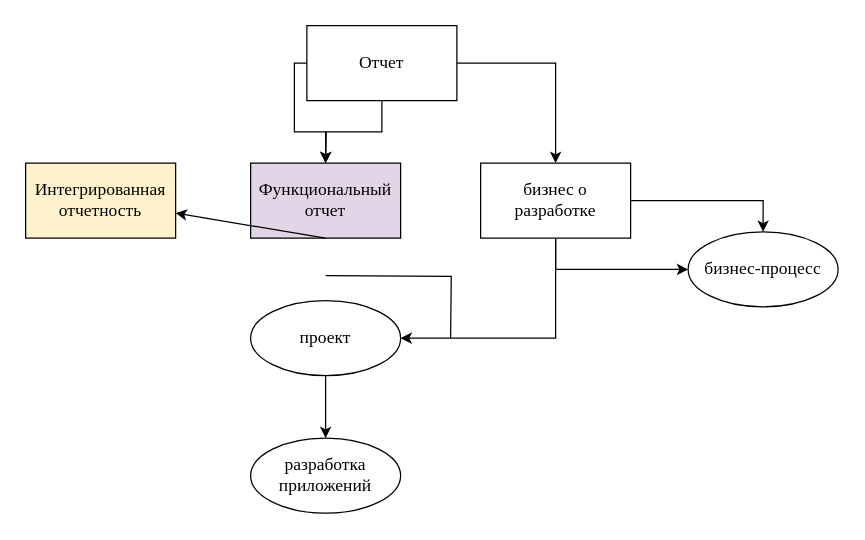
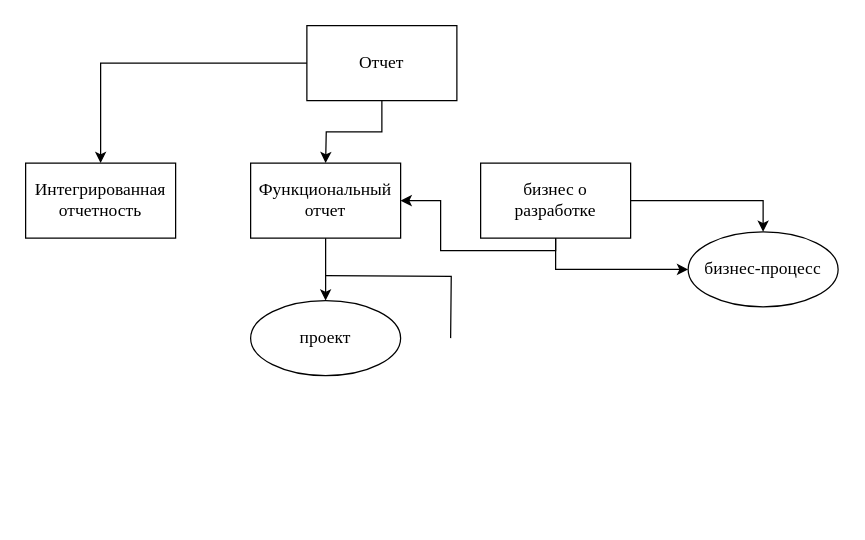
(553, 63) -> none
(294, 111) -> (153, 63)
(101, 201) -> (101, 201)
(326, 201) -> (326, 201)
(255, 226) -> (326, 265)
(516, 338) -> (456, 251)
(326, 403) -> none
(326, 476) -> none
